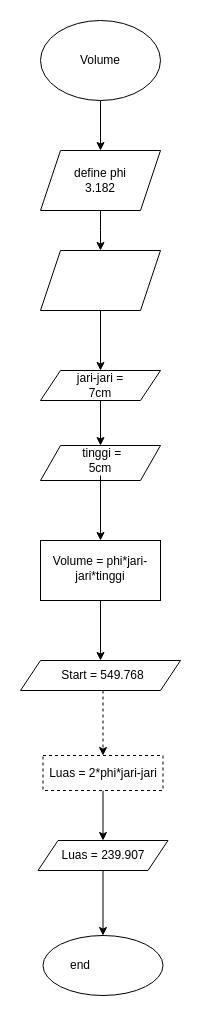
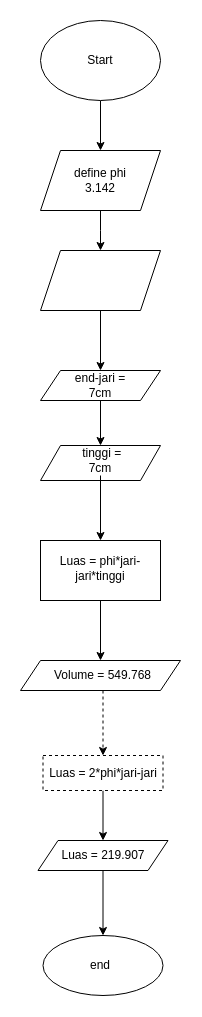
(101, 61) -> (101, 61)
(101, 181) -> (101, 181)
(101, 386) -> (101, 386)
(101, 461) -> (101, 461)
(101, 569) -> (101, 569)
(103, 676) -> (103, 676)
(104, 856) -> (104, 856)
(81, 966) -> (101, 966)
